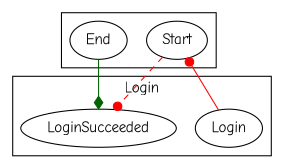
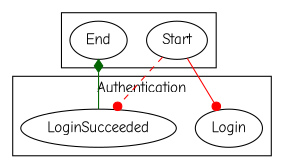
(99, 83) -> (99, 91)
(142, 88) -> (142, 88)
(205, 88) -> (203, 84)
